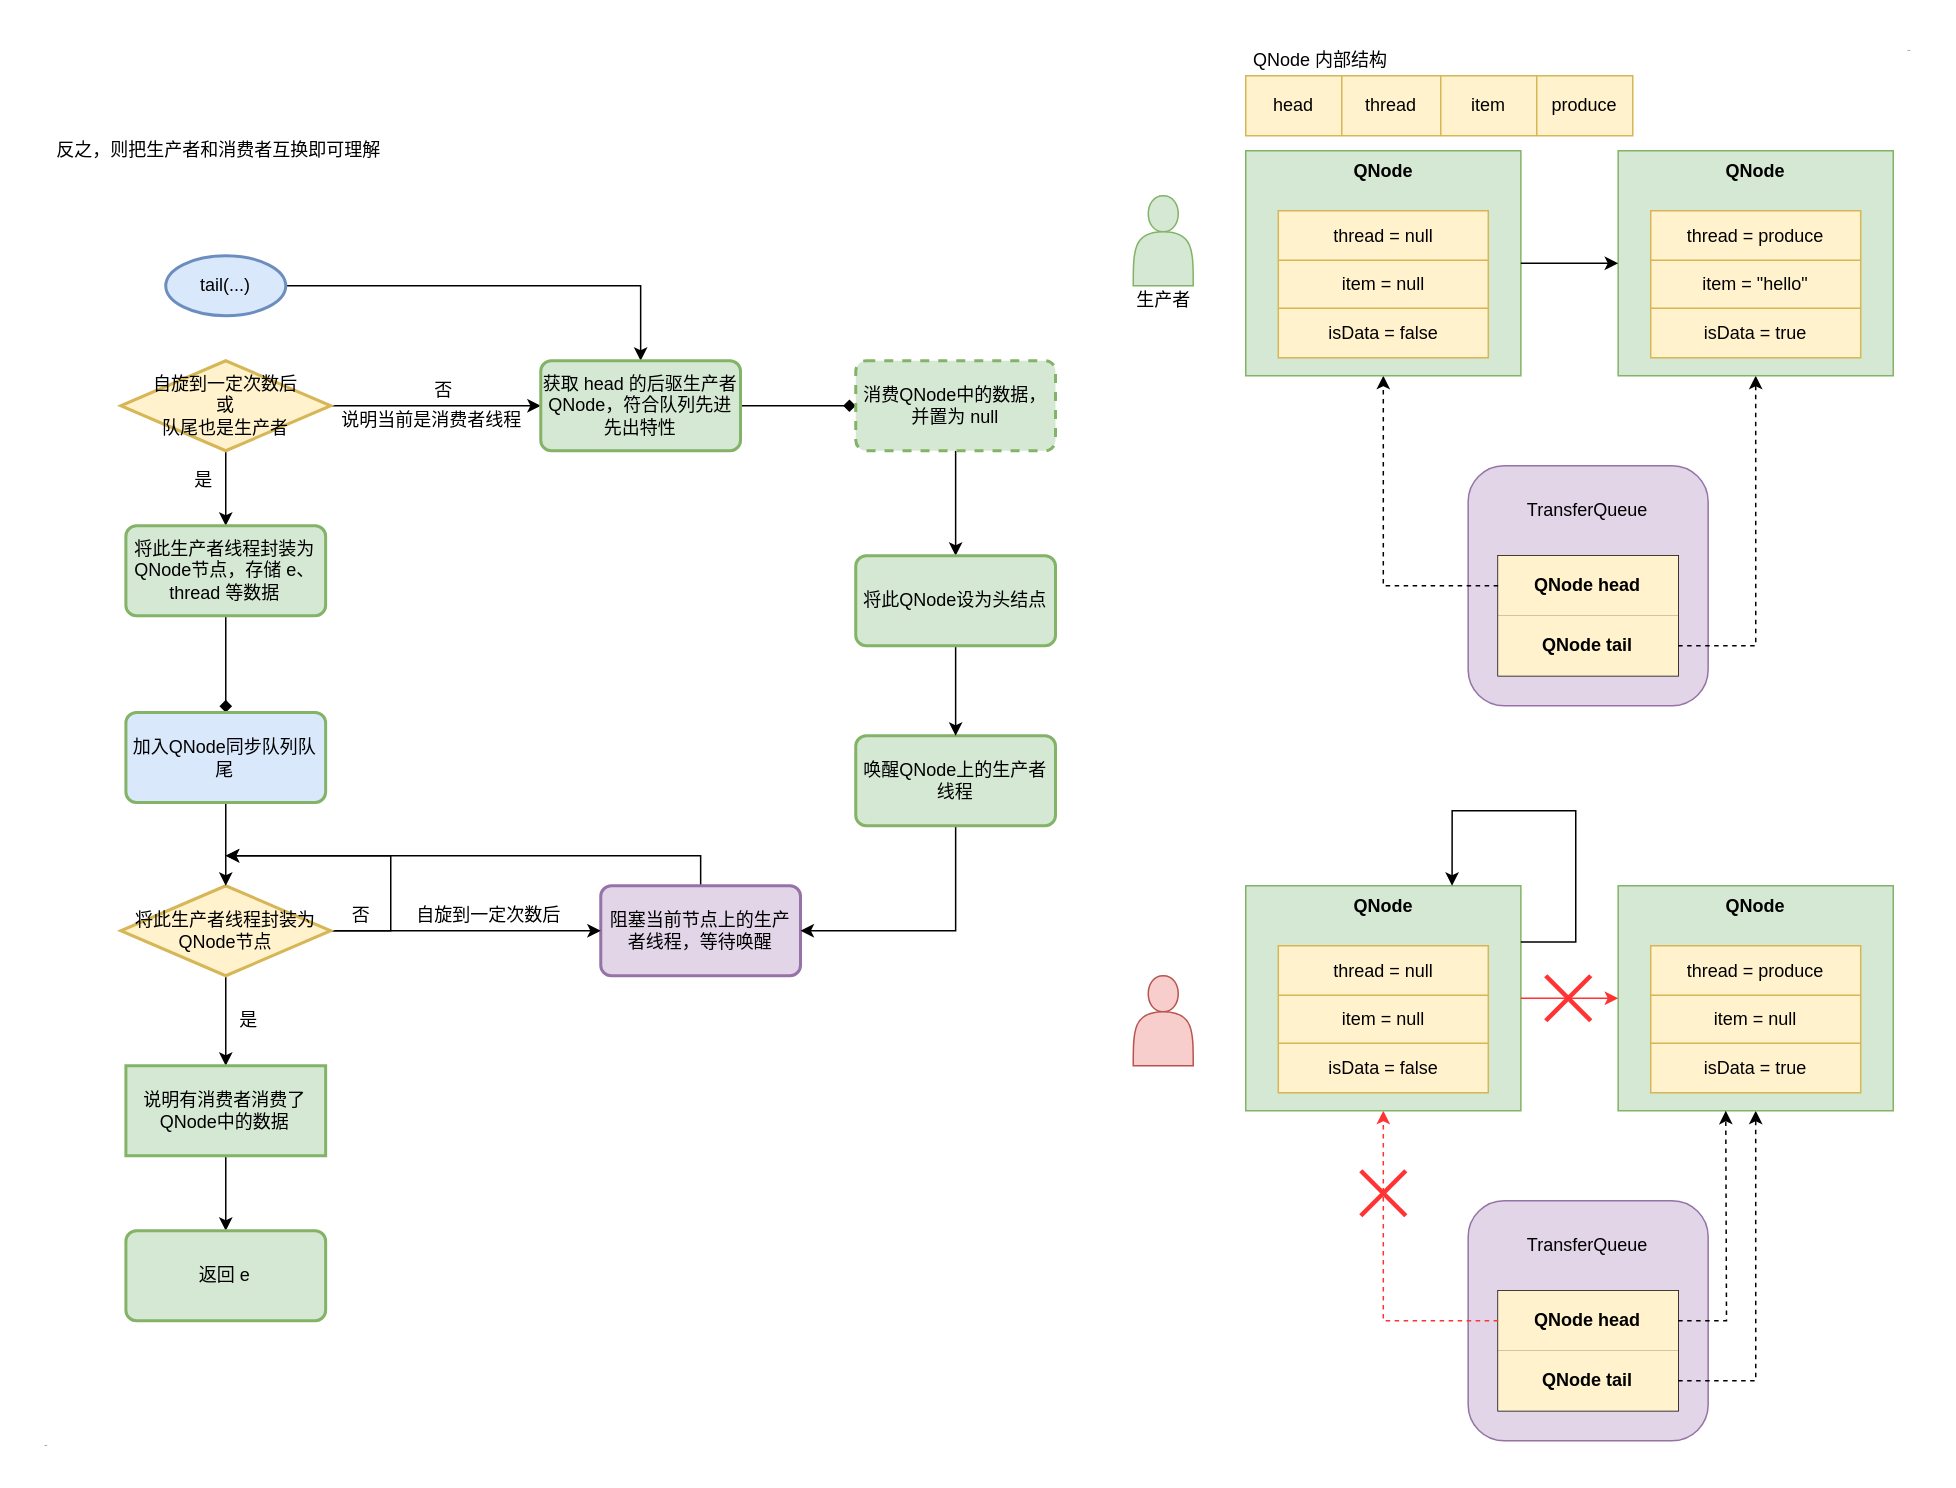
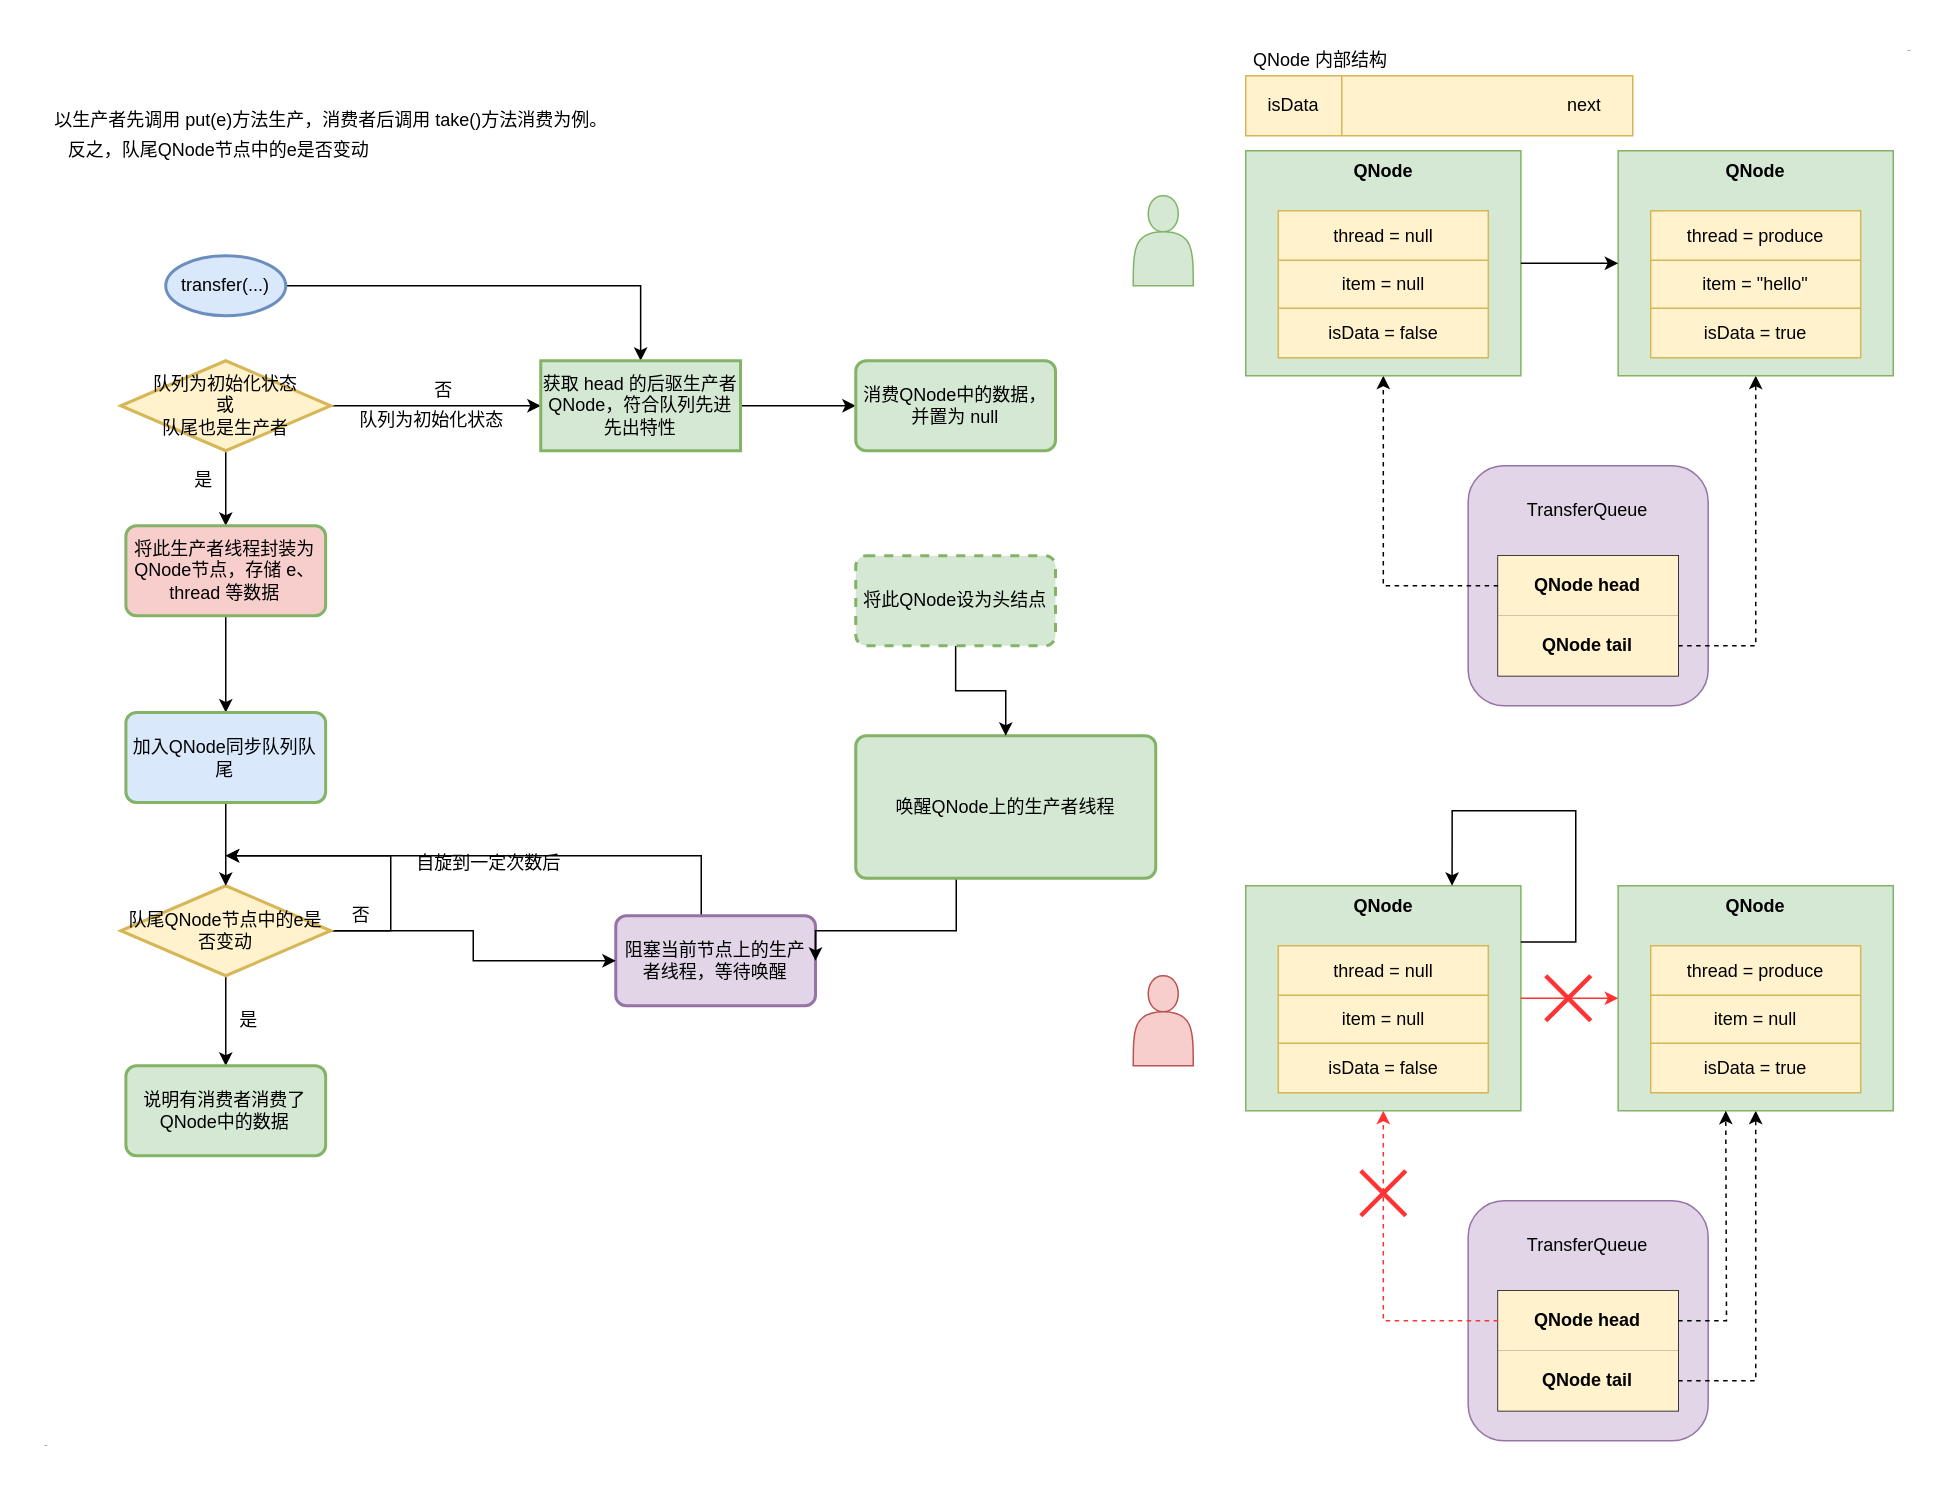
(1294, 106) -> (1294, 106)
(1391, 106) -> none
(1489, 106) -> none
(1585, 106) -> (1585, 106)
none -> (331, 121)
(219, 151) -> (219, 151)
(226, 286) -> (226, 286)
(1163, 301) -> none
(226, 406) -> (226, 406)
(641, 406) -> (641, 406)
(843, 406) -> (844, 406)
(956, 406) -> (956, 406)
(432, 421) -> (432, 421)
(956, 498) -> none
(226, 571) -> (226, 571)
(956, 601) -> (956, 601)
(226, 700) -> (226, 701)
(956, 781) -> (1006, 807)
(488, 916) -> (488, 863)
(226, 931) -> (226, 931)
(701, 931) -> (716, 961)
(226, 1111) -> (226, 1111)
(226, 1188) -> none
(226, 1276) -> none
